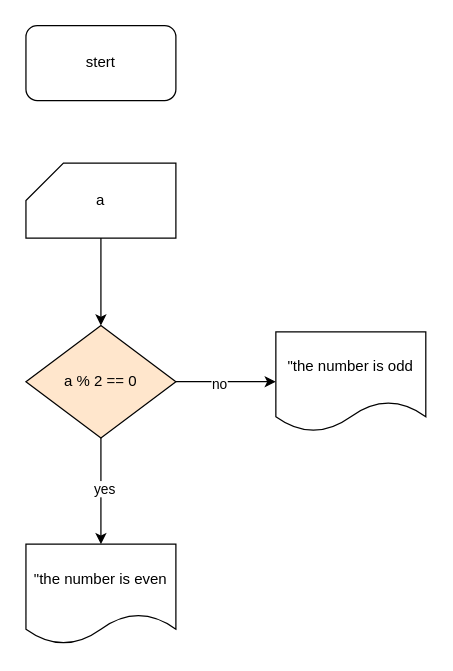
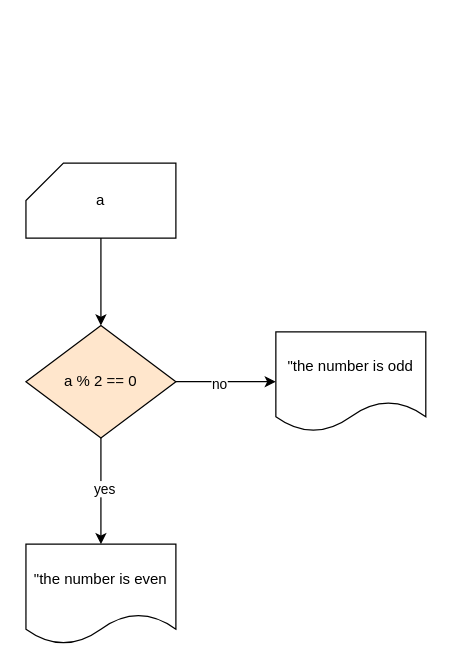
(101, 63) -> none
